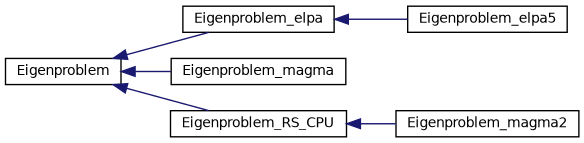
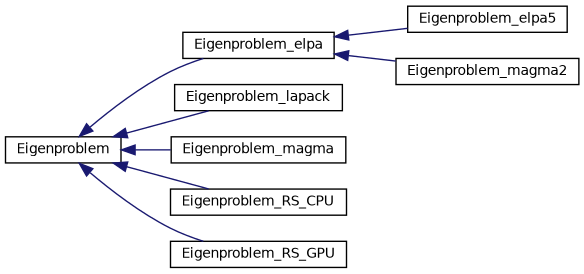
none -> (258, 98)
(378, 124) -> (372, 58)
none -> (258, 254)
